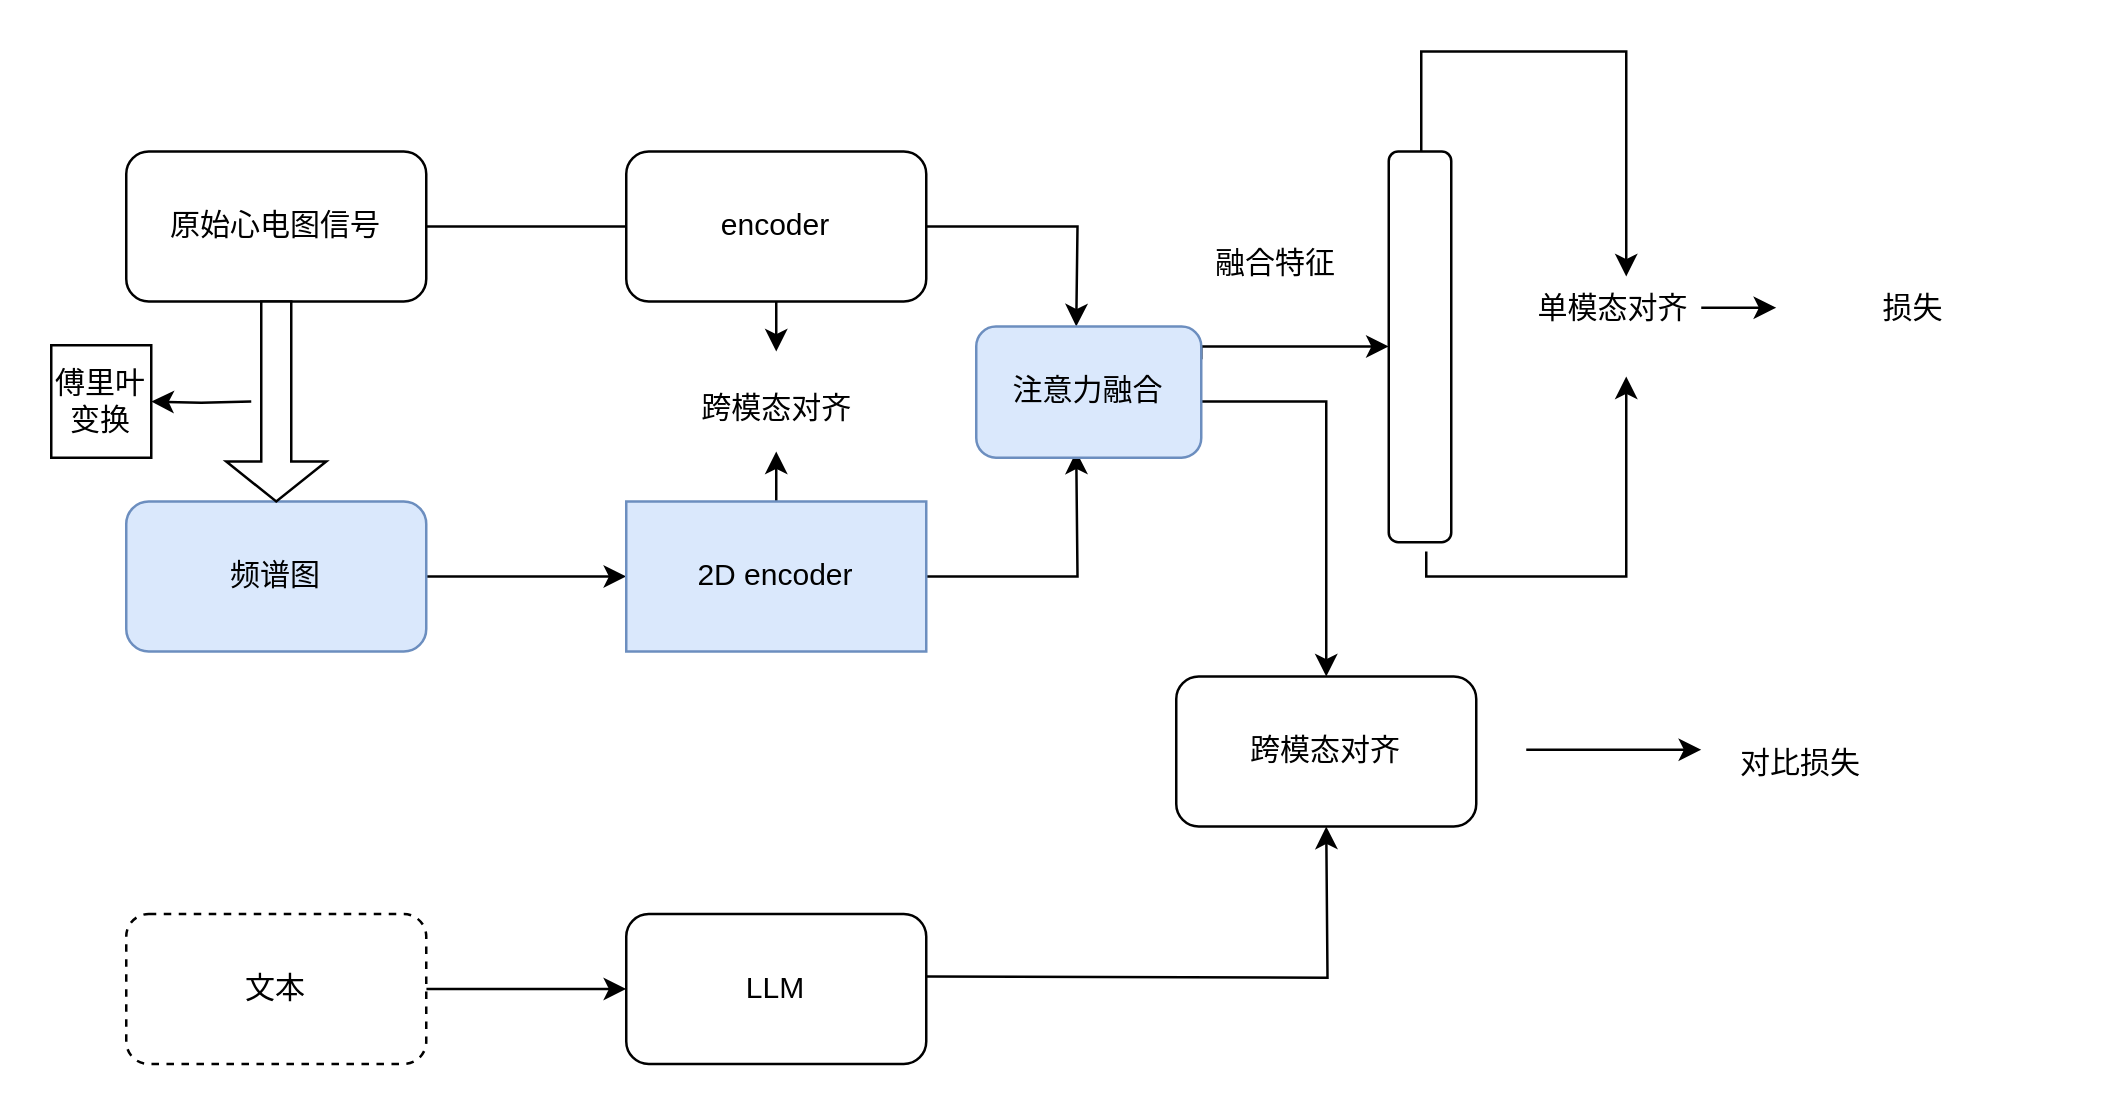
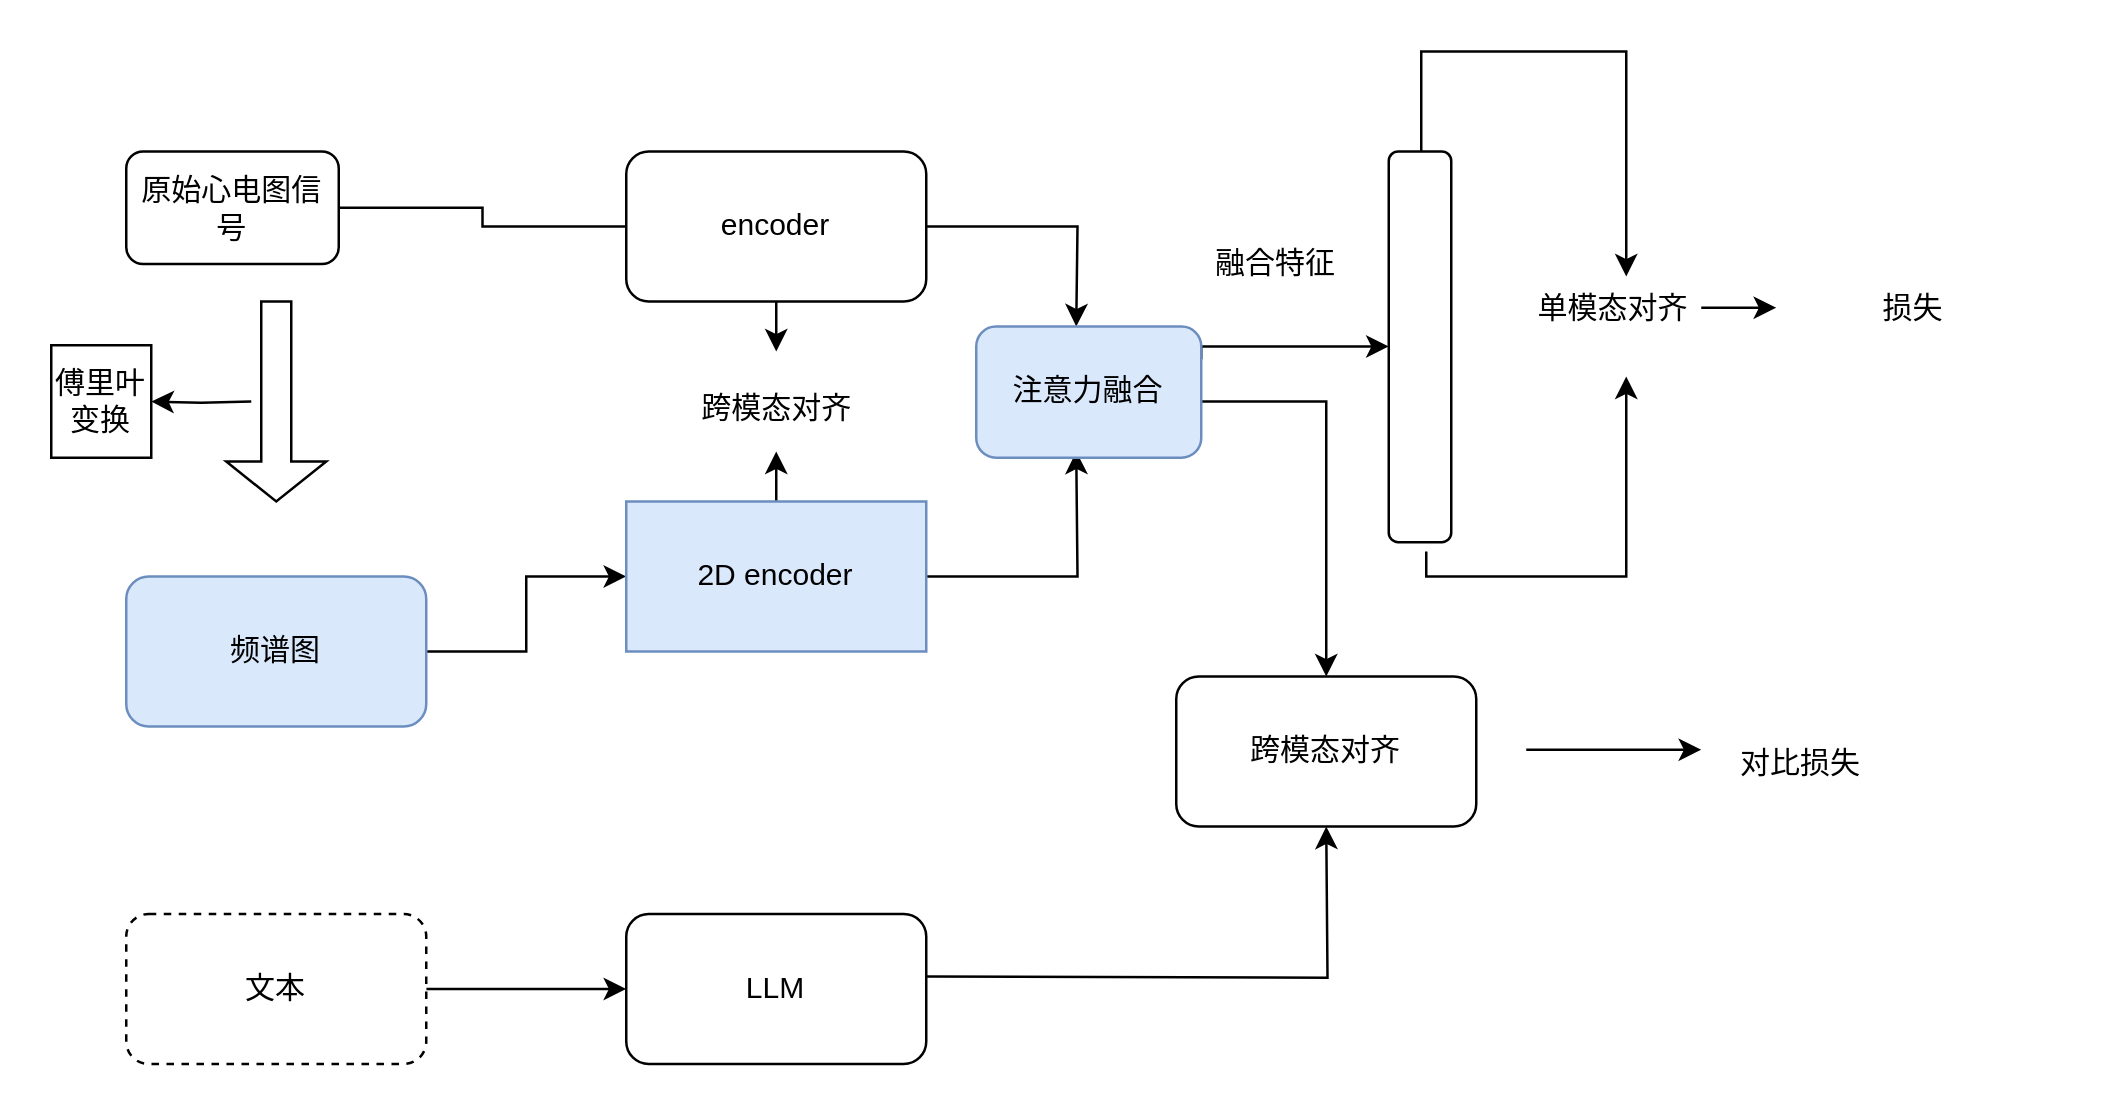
(276, 226) -> (233, 208)
(276, 576) -> (276, 651)
